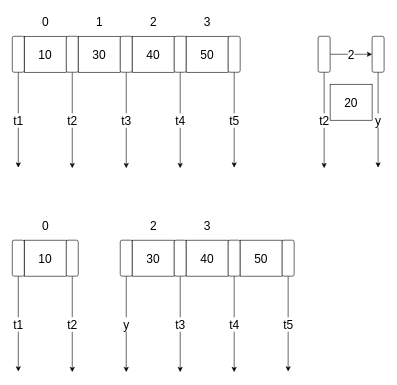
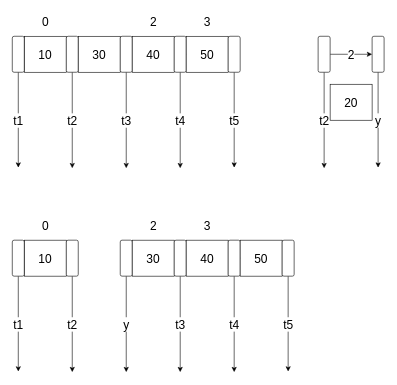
(99, 21) -> none
